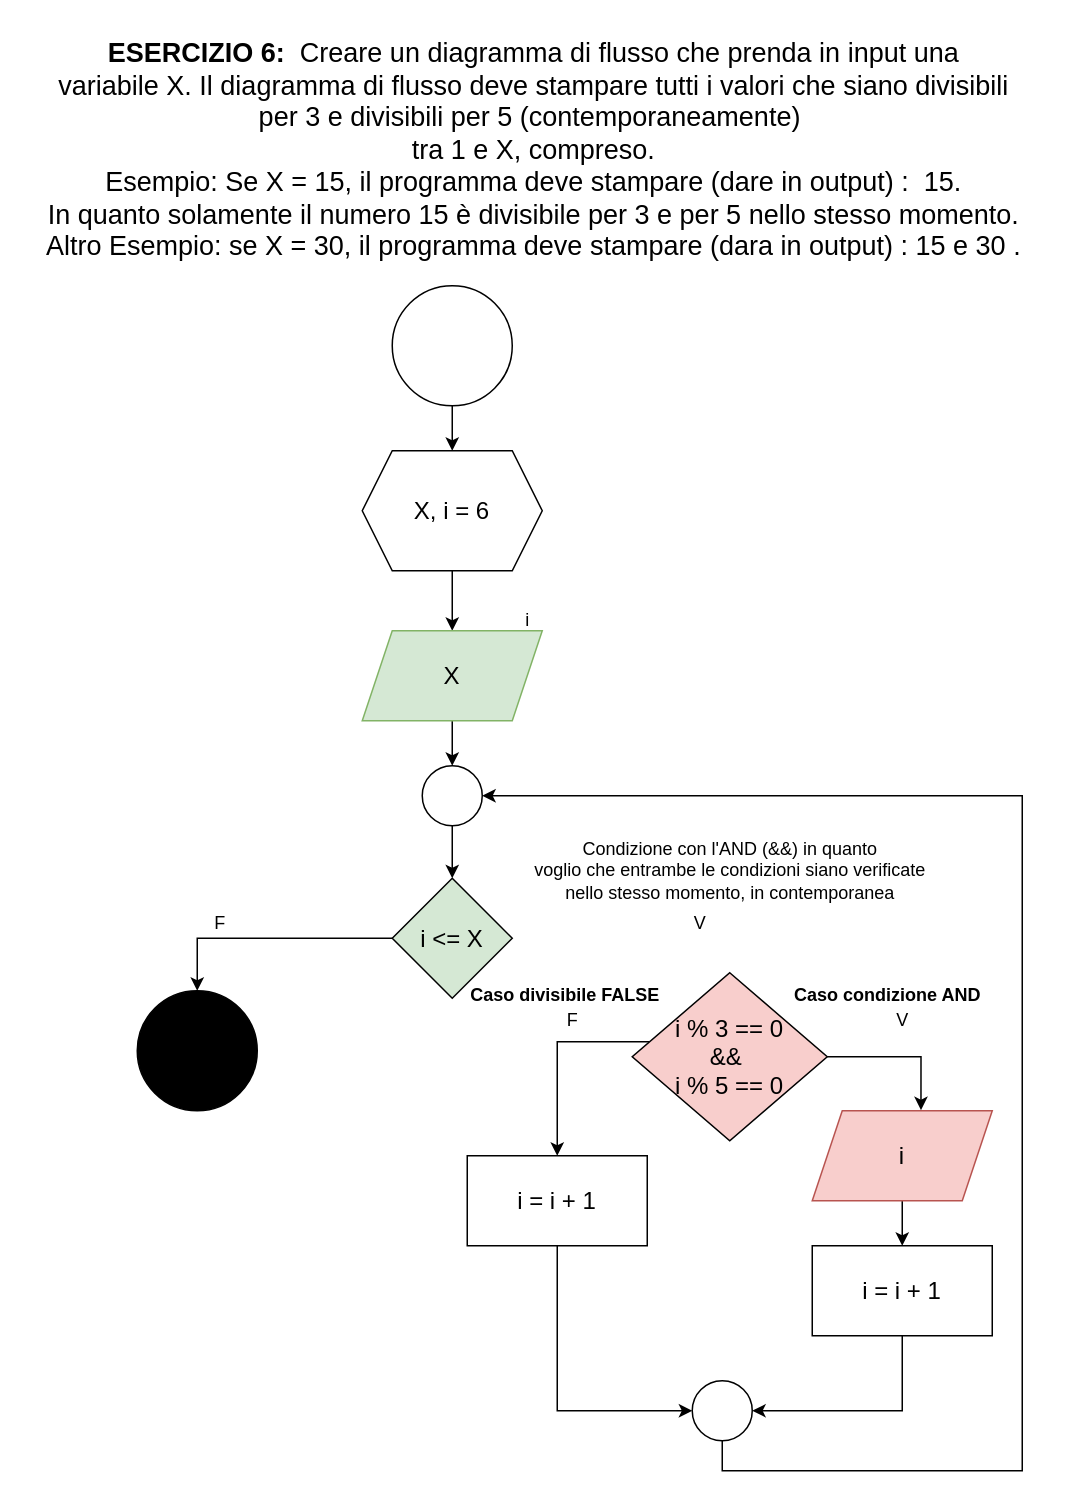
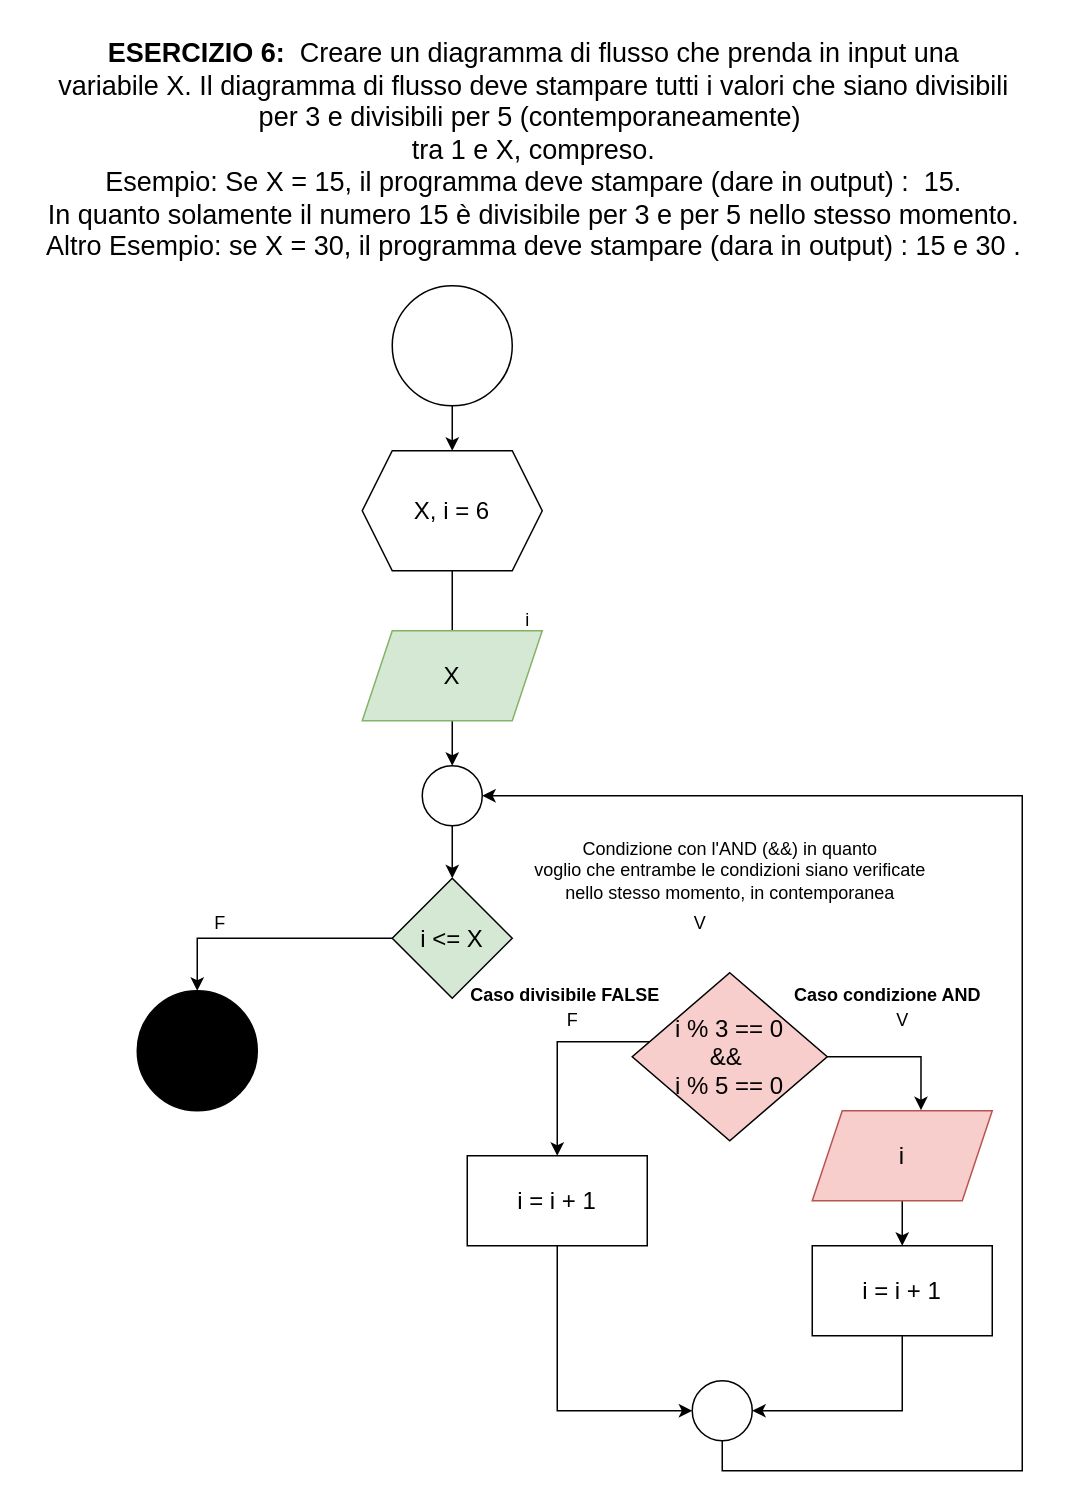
(452, 619) -> (452, 623)
